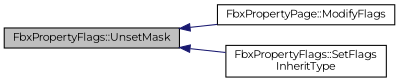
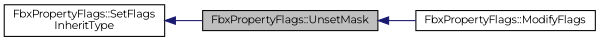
(306, 15) -> (506, 21)
(208, 51) -> (189, 21)
